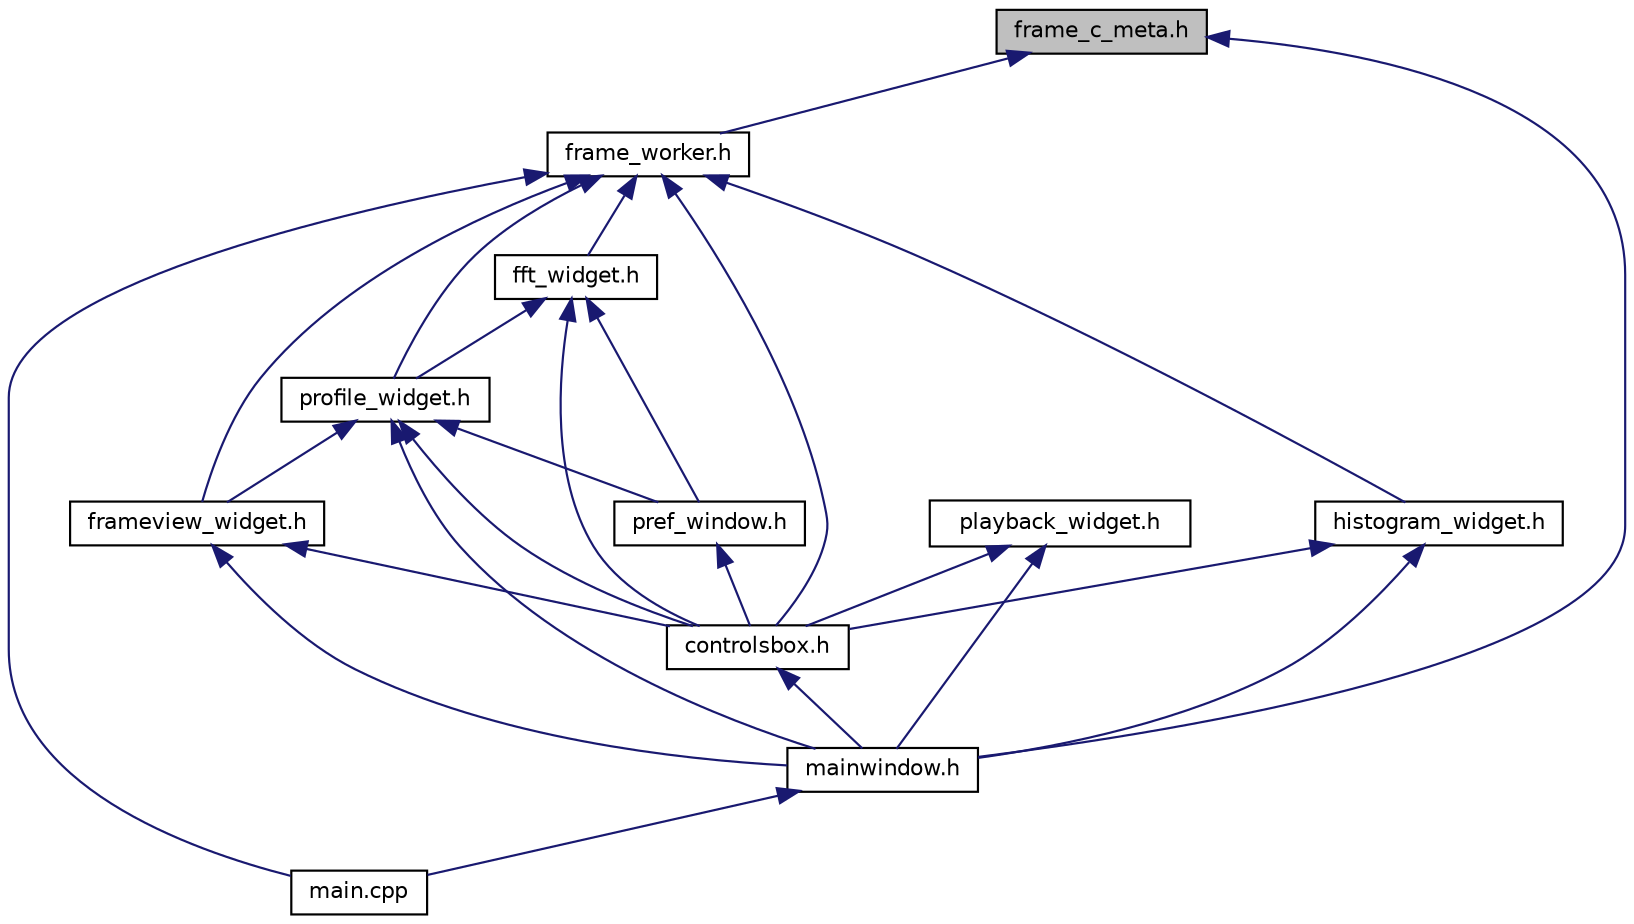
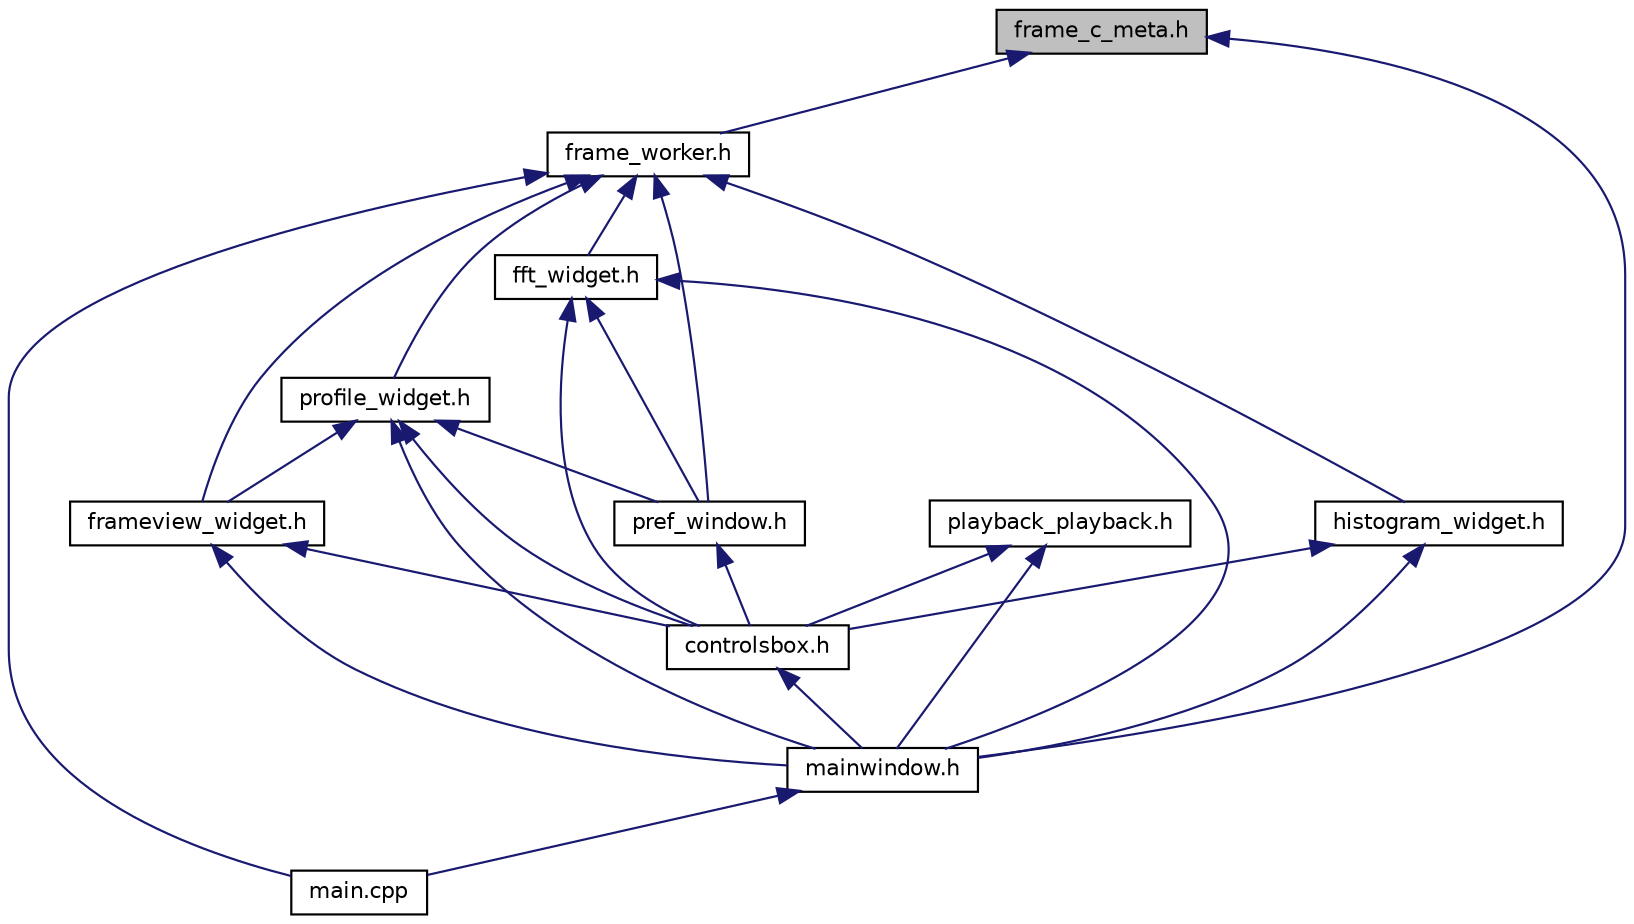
(471, 344) -> (1151, 436)
(793, 404) -> (692, 348)
(1060, 523) -> (1060, 523)
